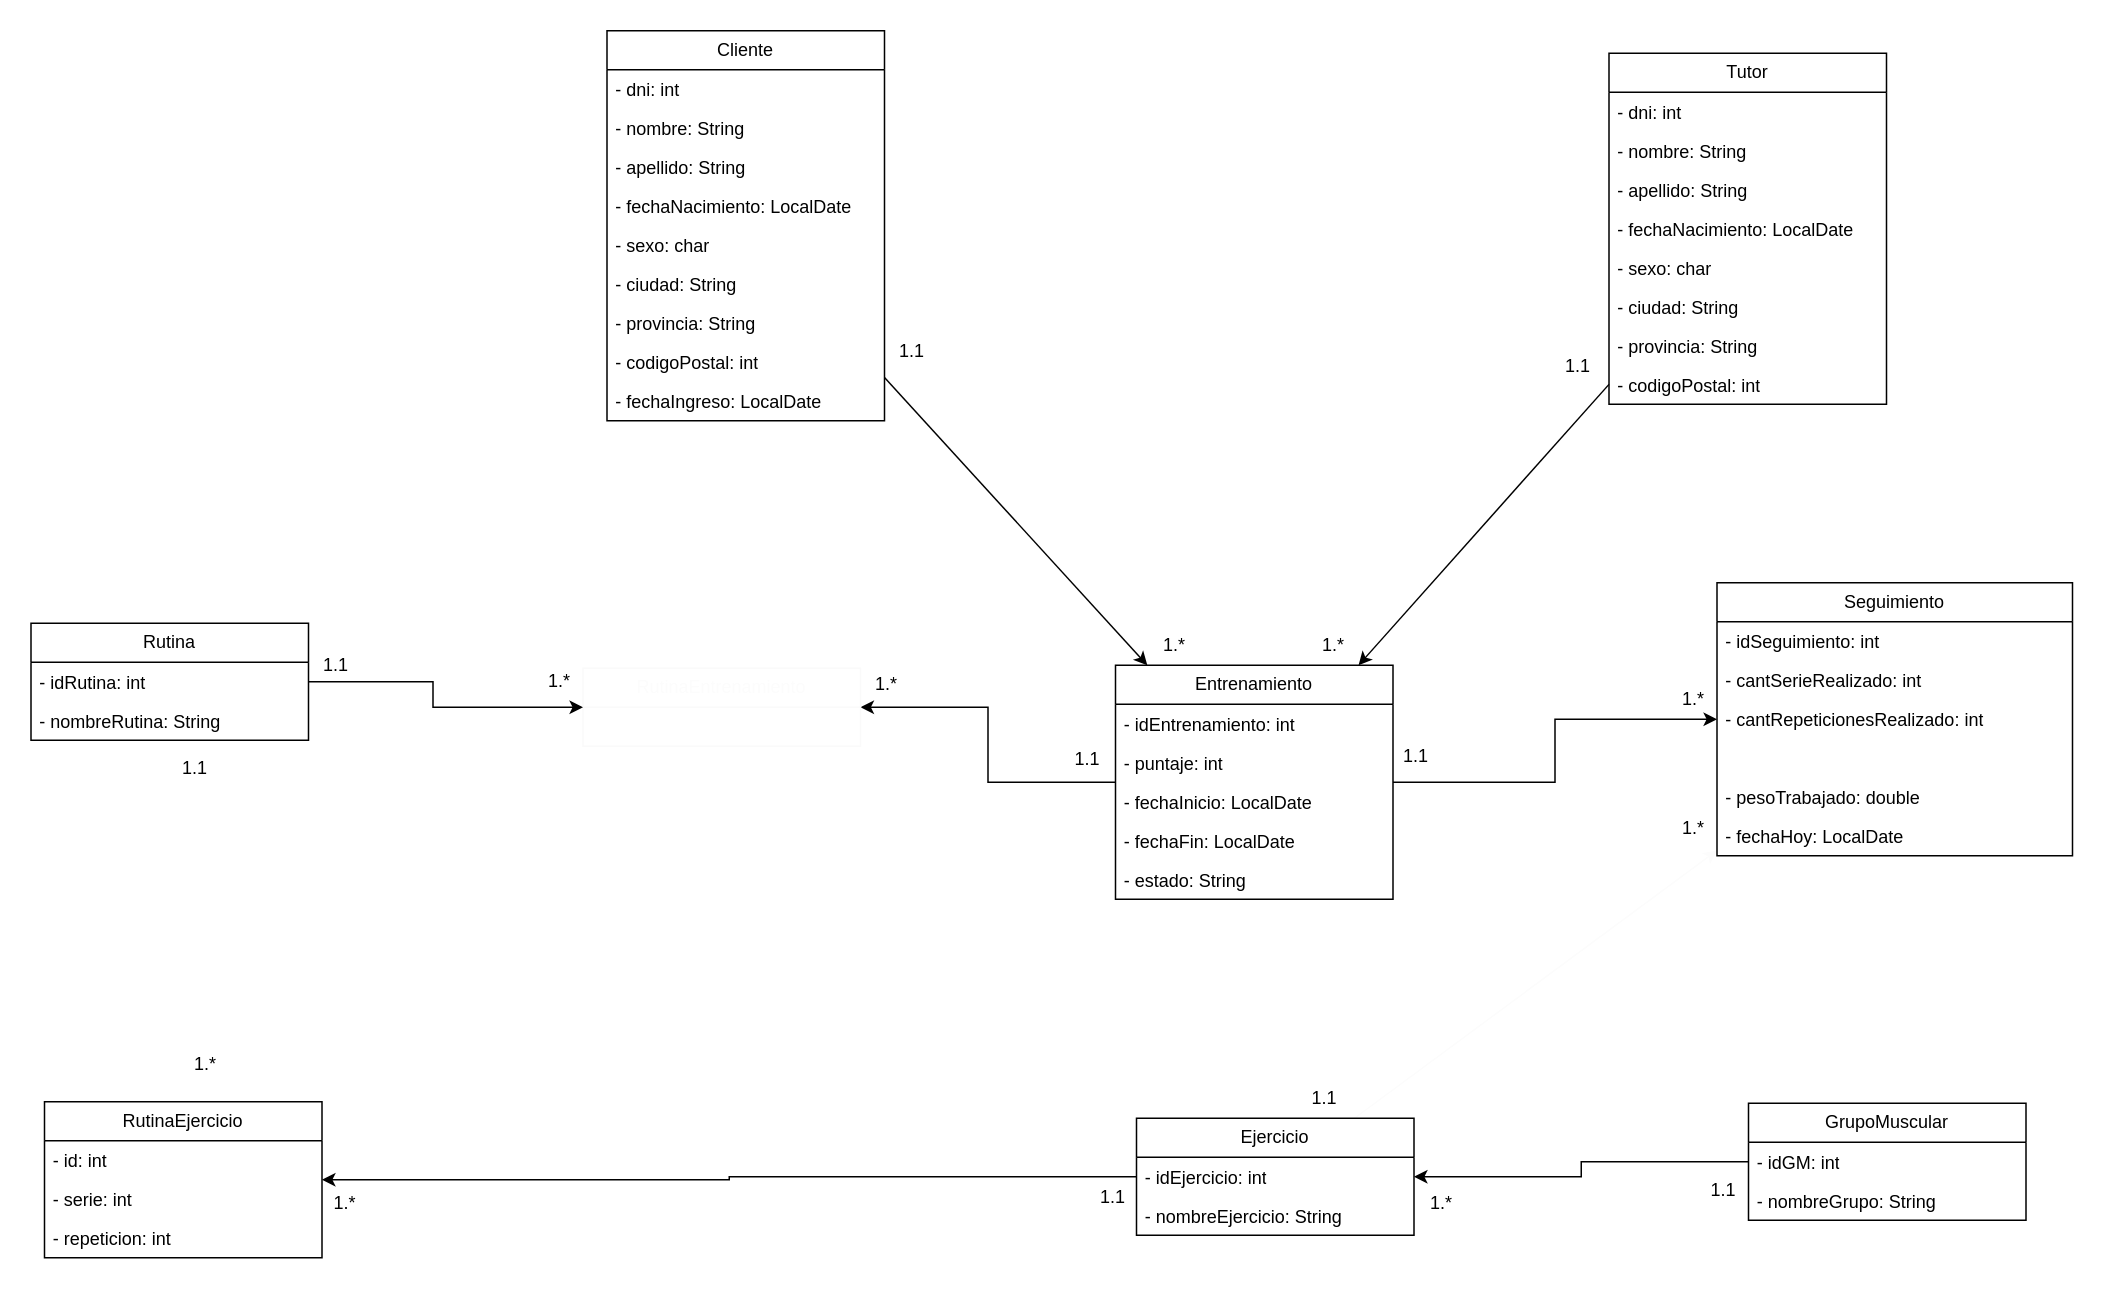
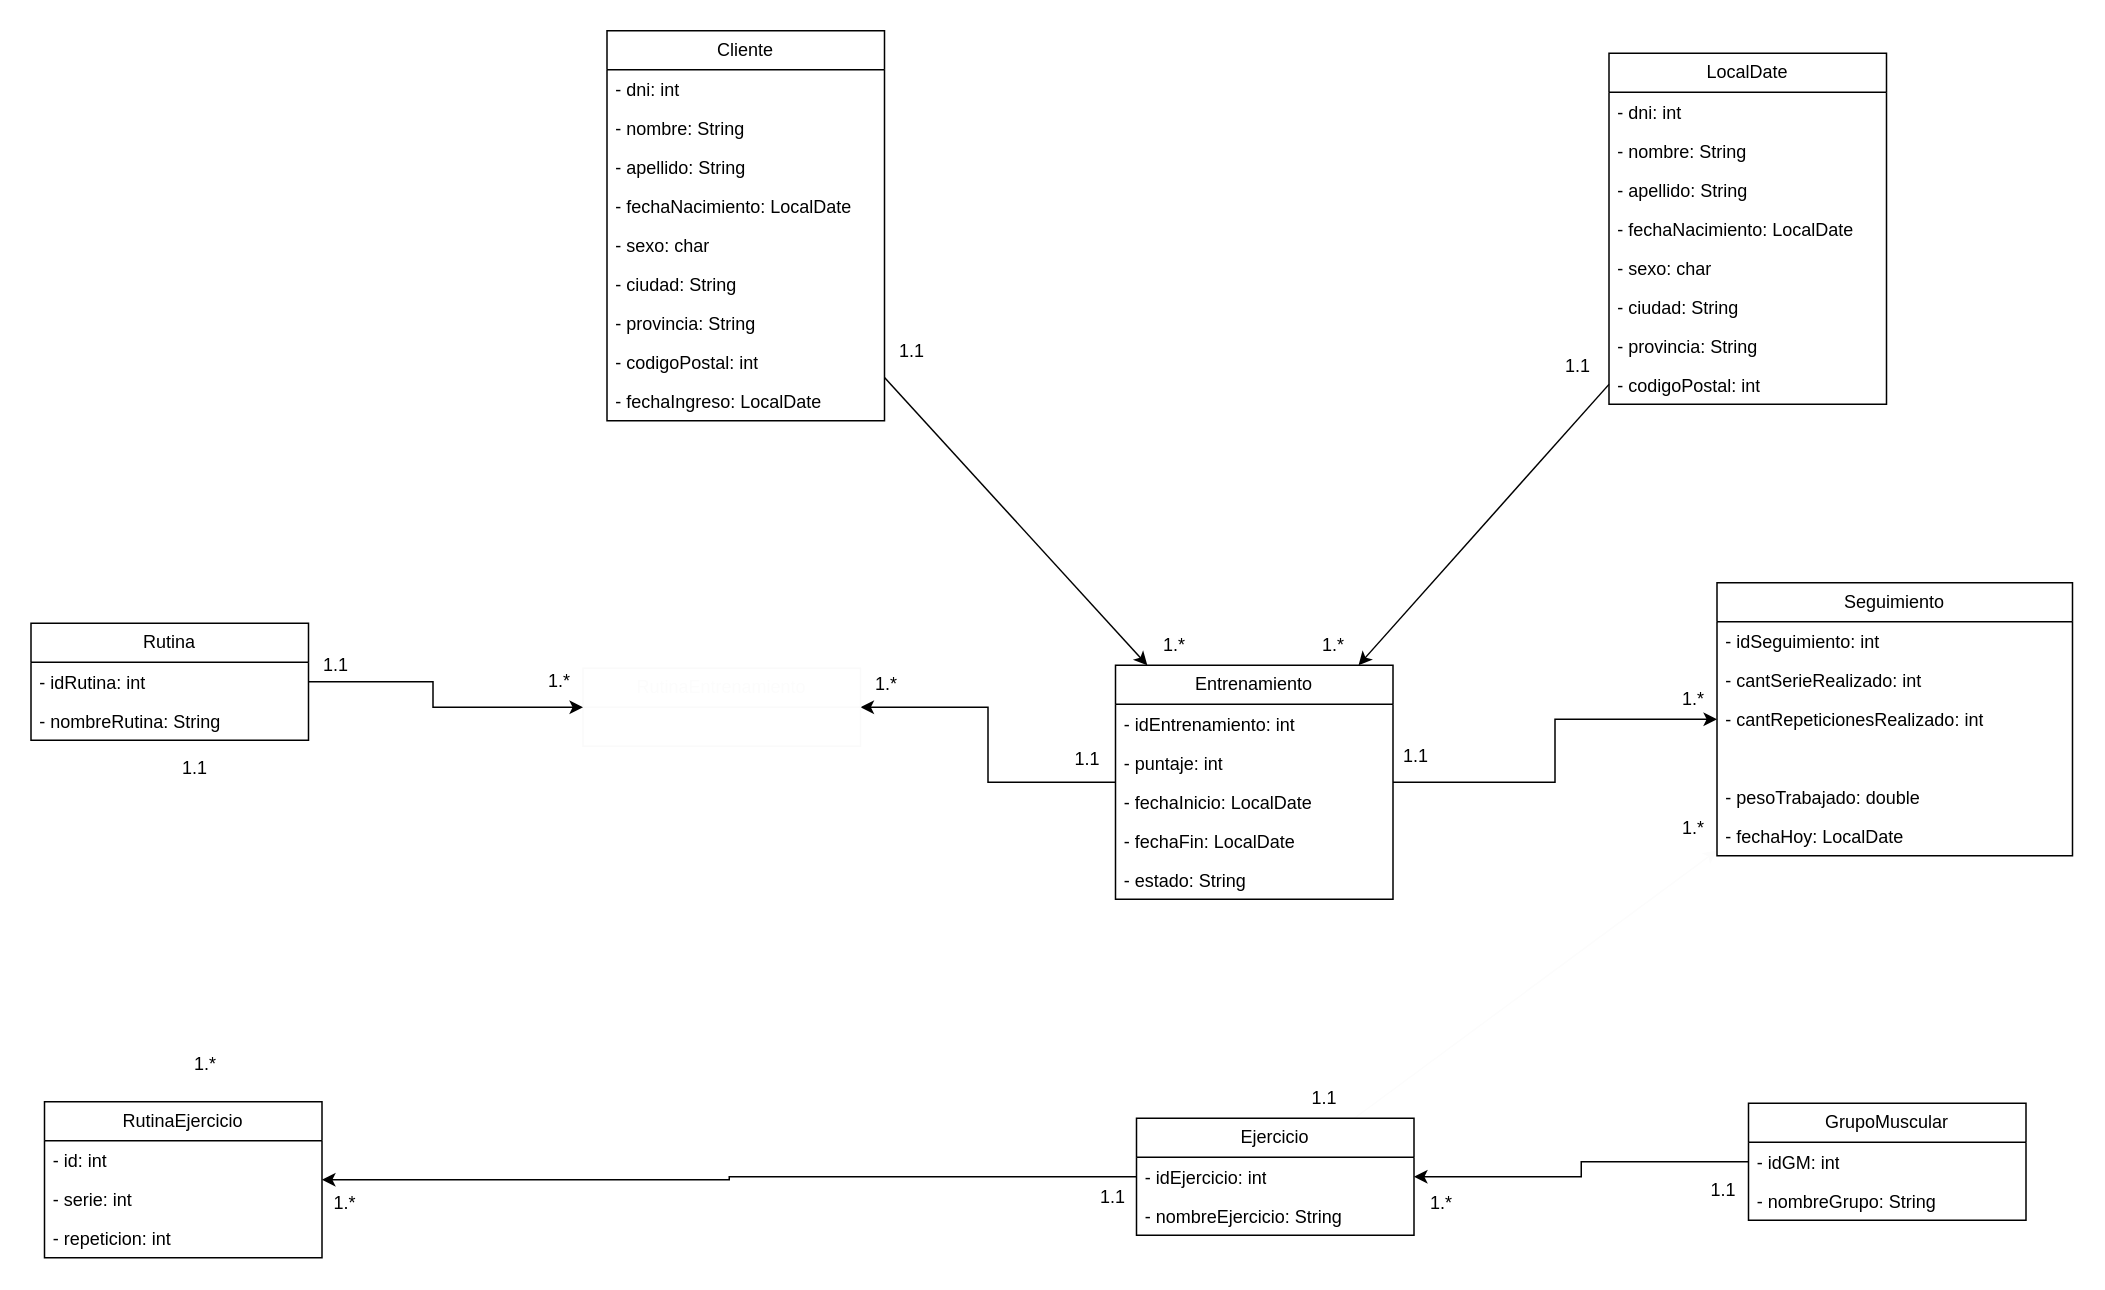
(1748, 73) -> (1748, 73)
